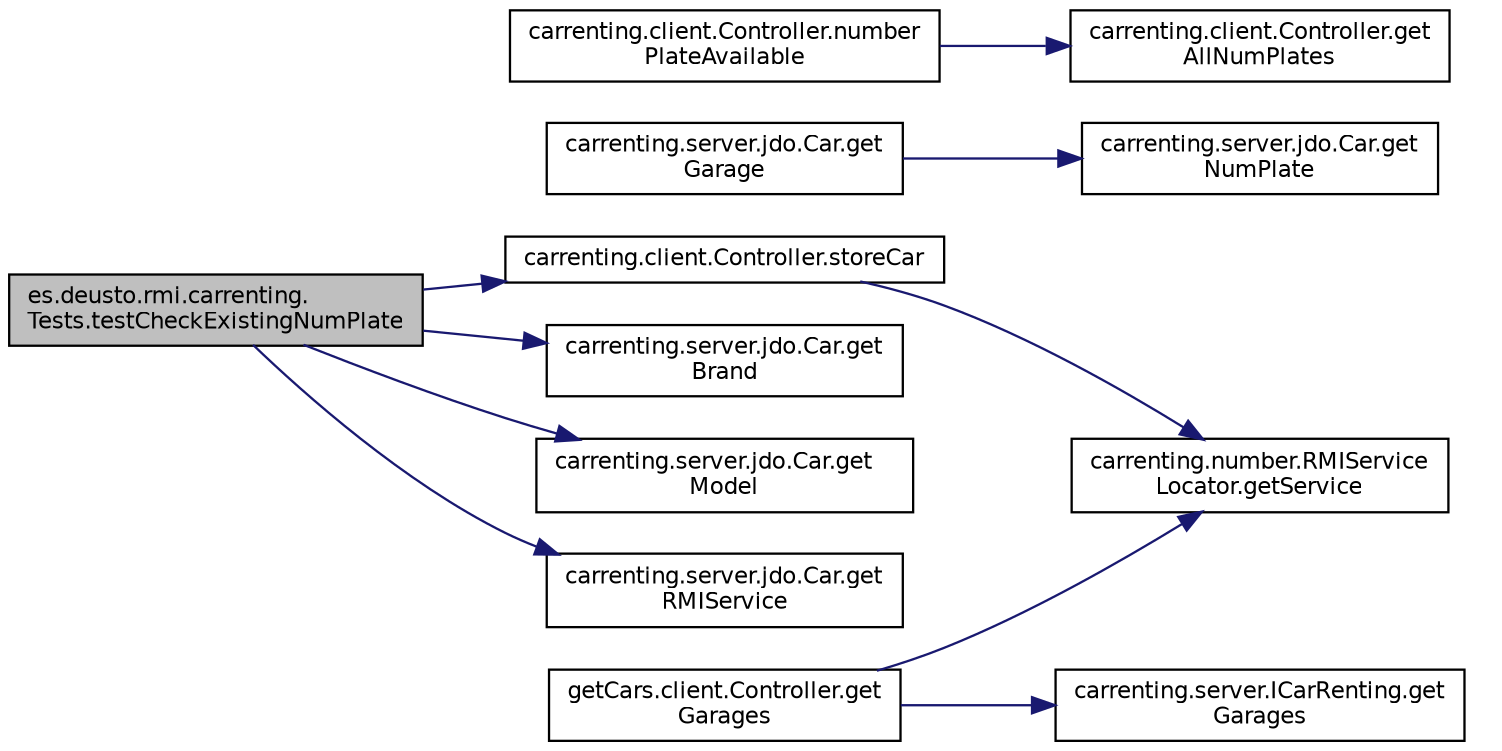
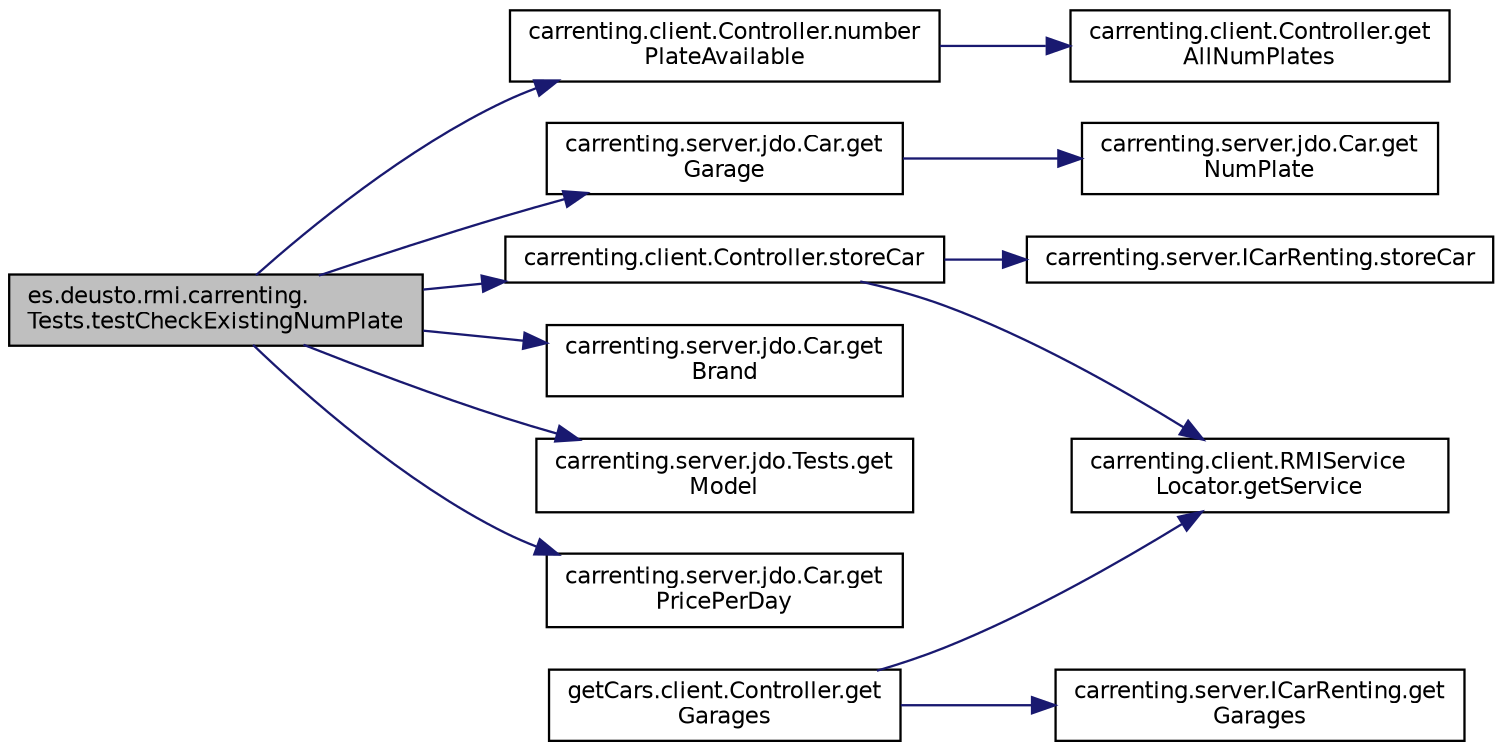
none -> (389, 170)
none -> (441, 236)
none -> (1260, 260)
(725, 476) -> (725, 476)
(1260, 476) -> (1260, 476)
(725, 590) -> (725, 590)
